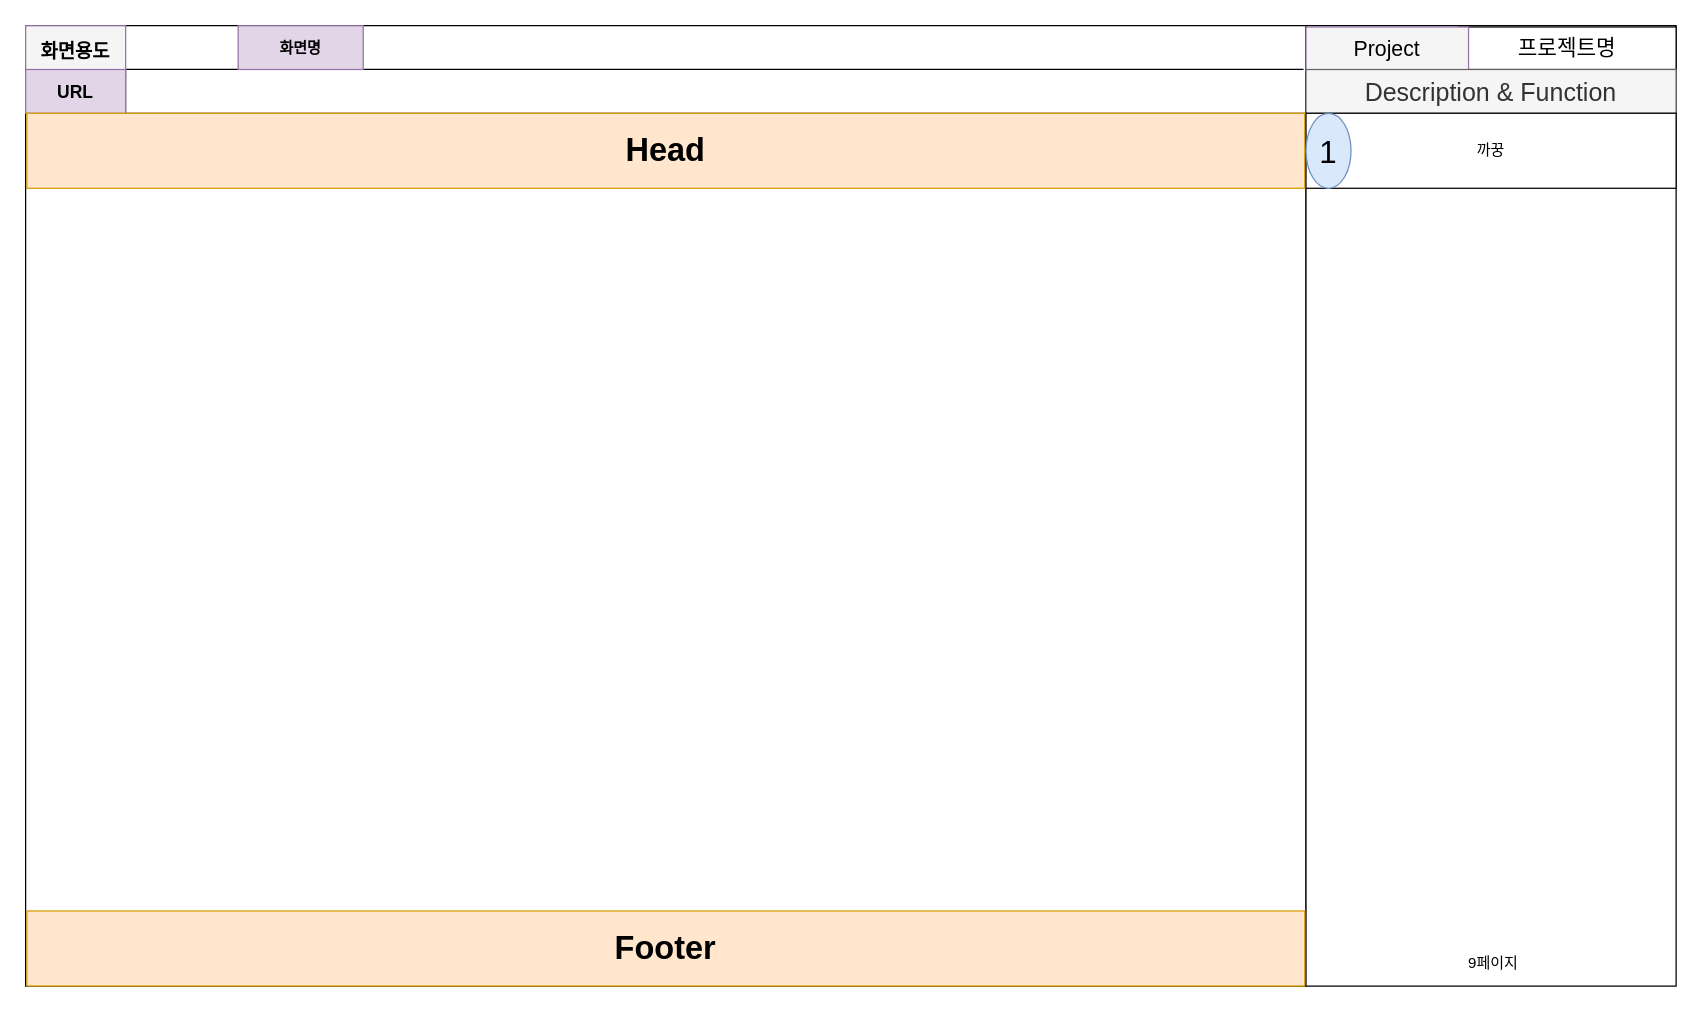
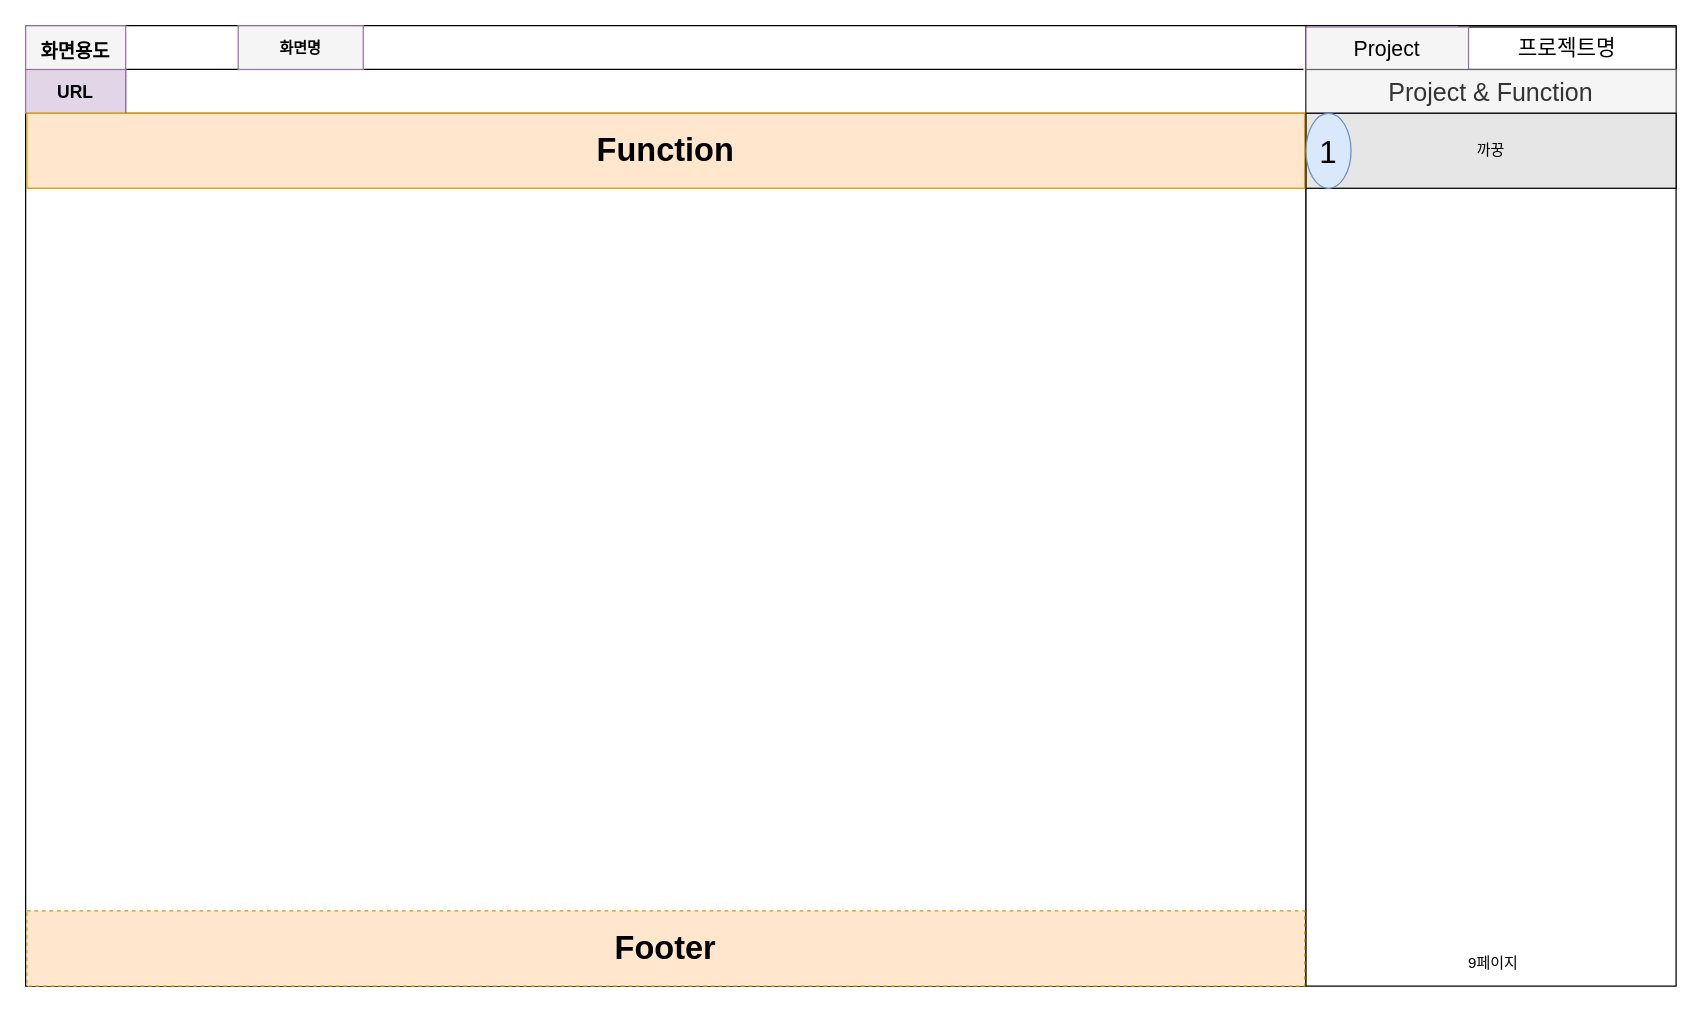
(301, 48) -> (301, 48)
(1491, 92) -> (1491, 92)
(666, 151) -> (666, 151)
(1491, 151) -> (1491, 151)
(666, 948) -> (666, 948)
